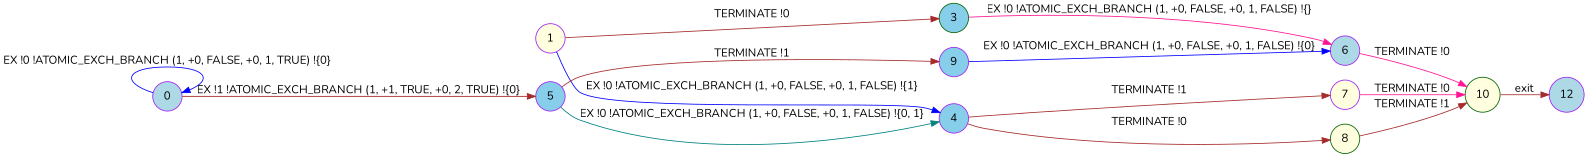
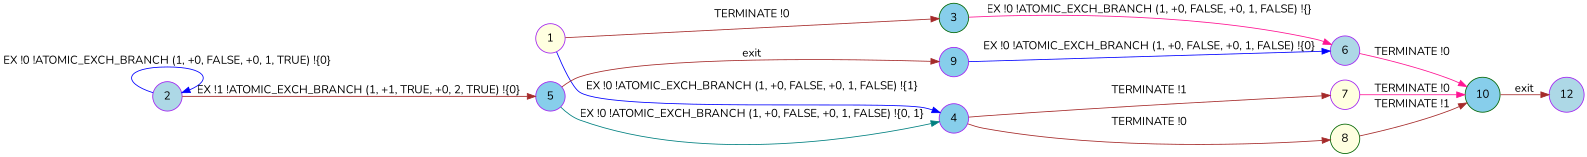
(752, 53) -> (752, 53)
(1483, 95) -> (1483, 95)
(167, 96) -> (167, 96)
